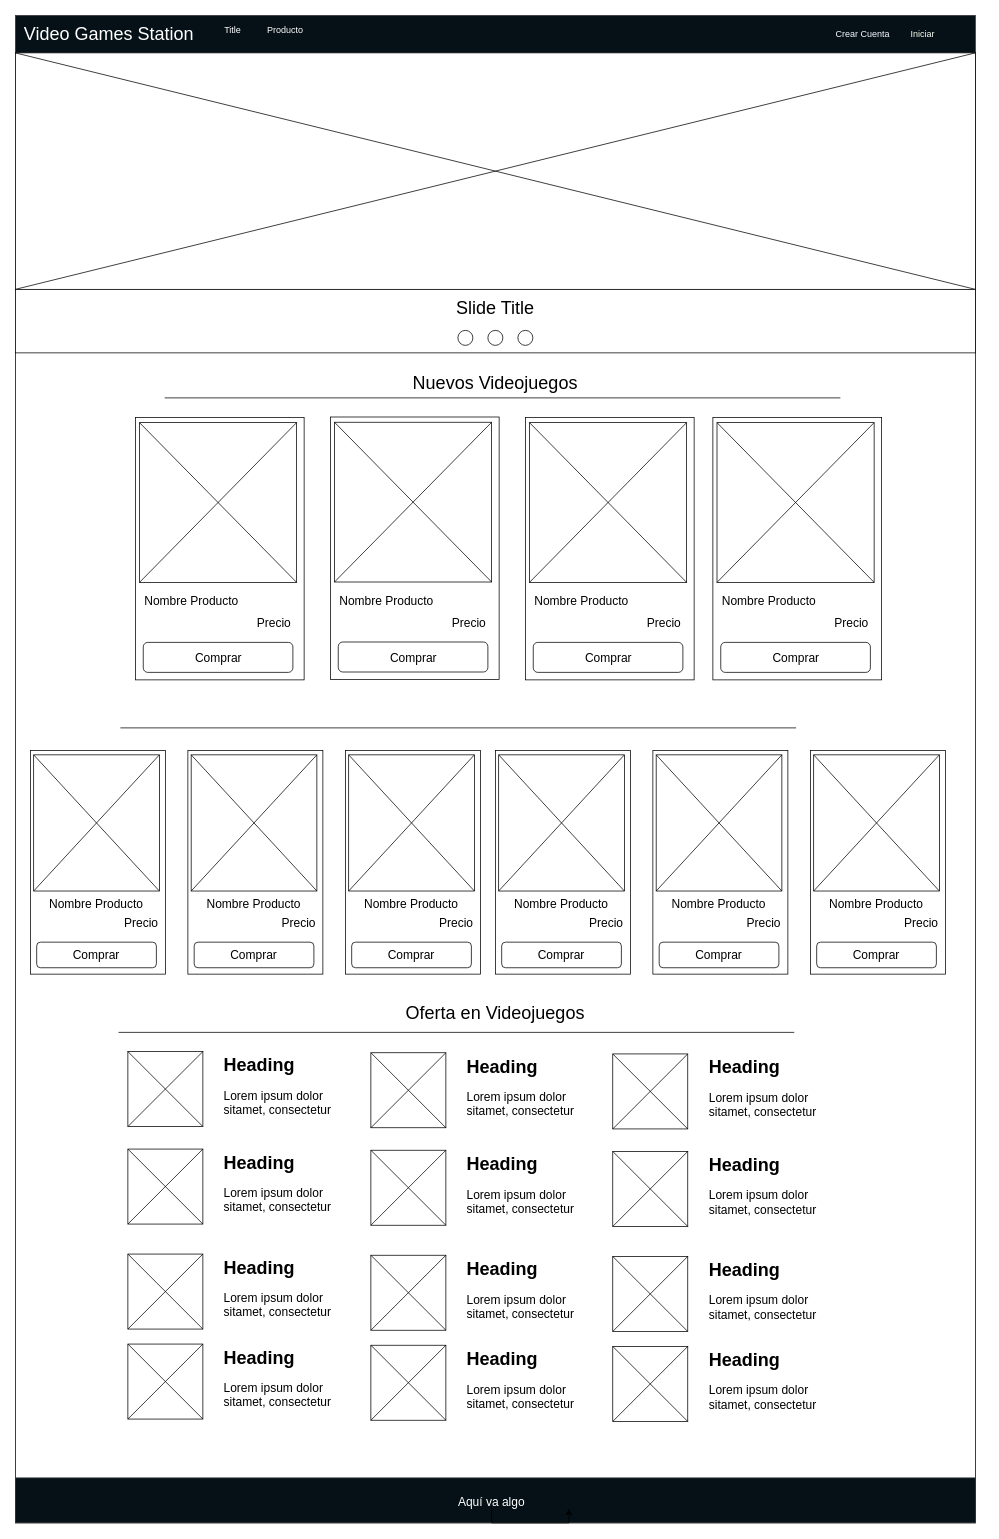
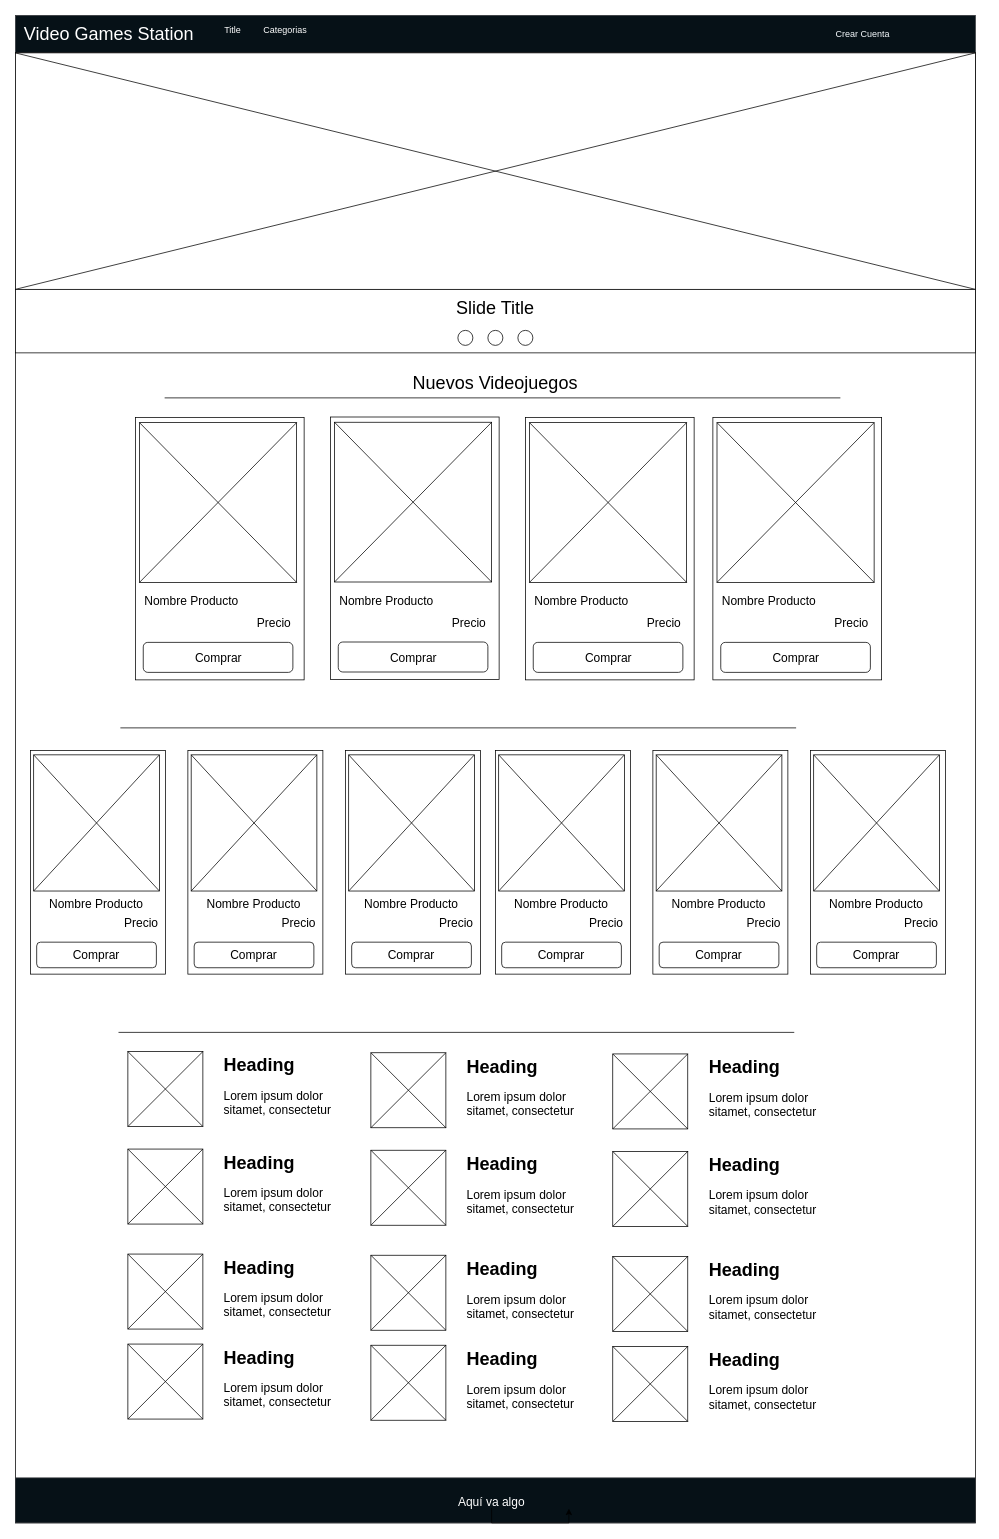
(285, 30) -> (285, 30)
(923, 34) -> none
(495, 1013) -> none
